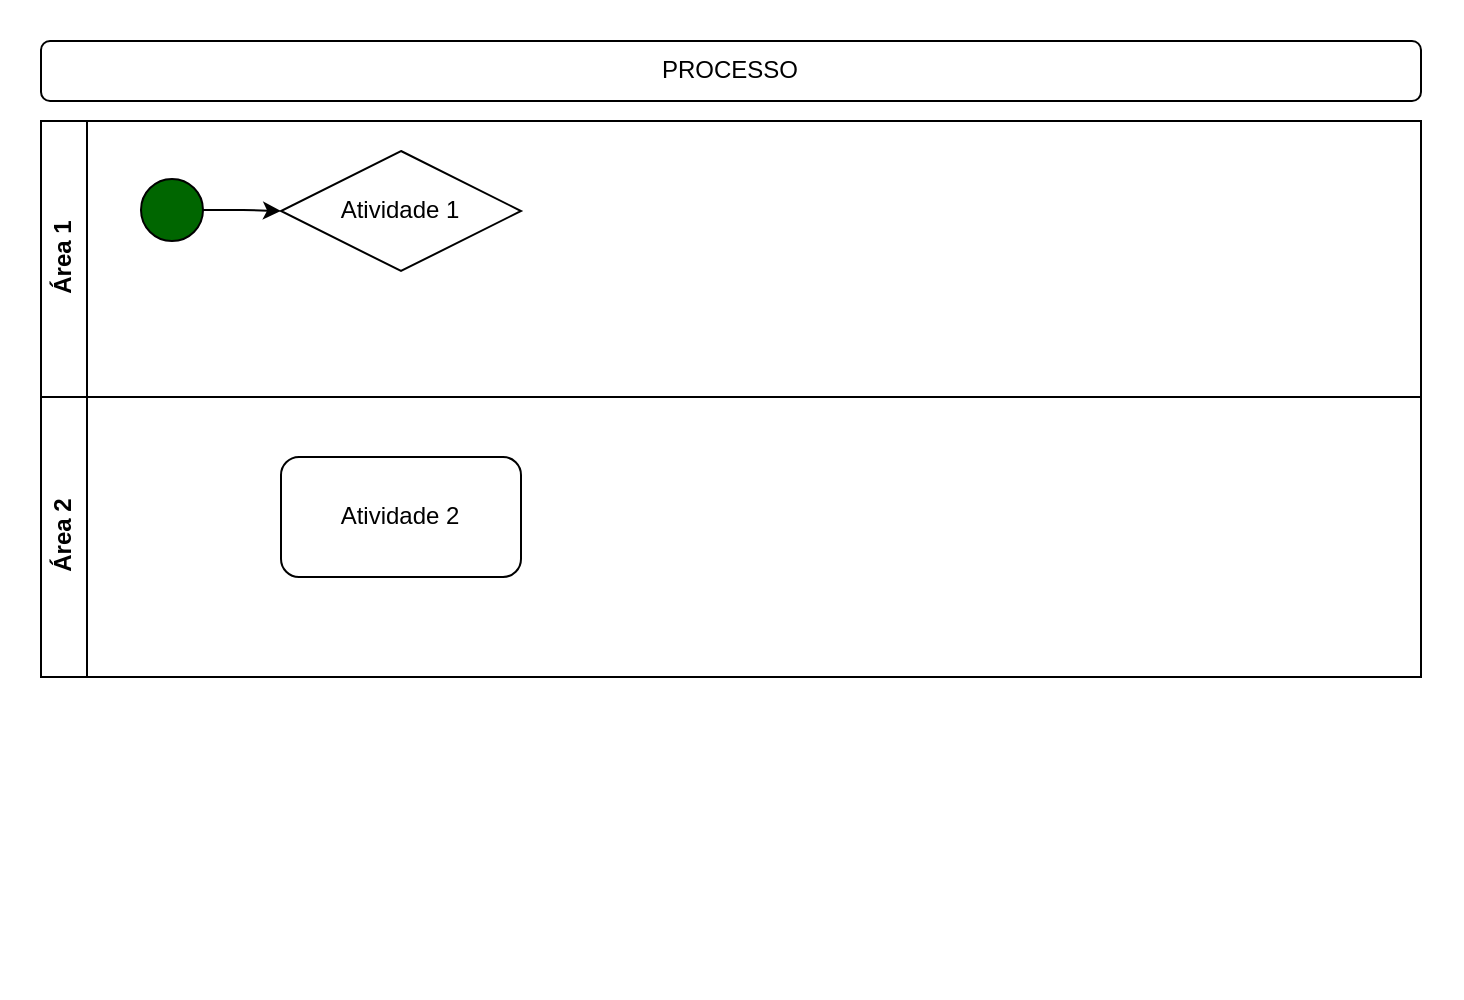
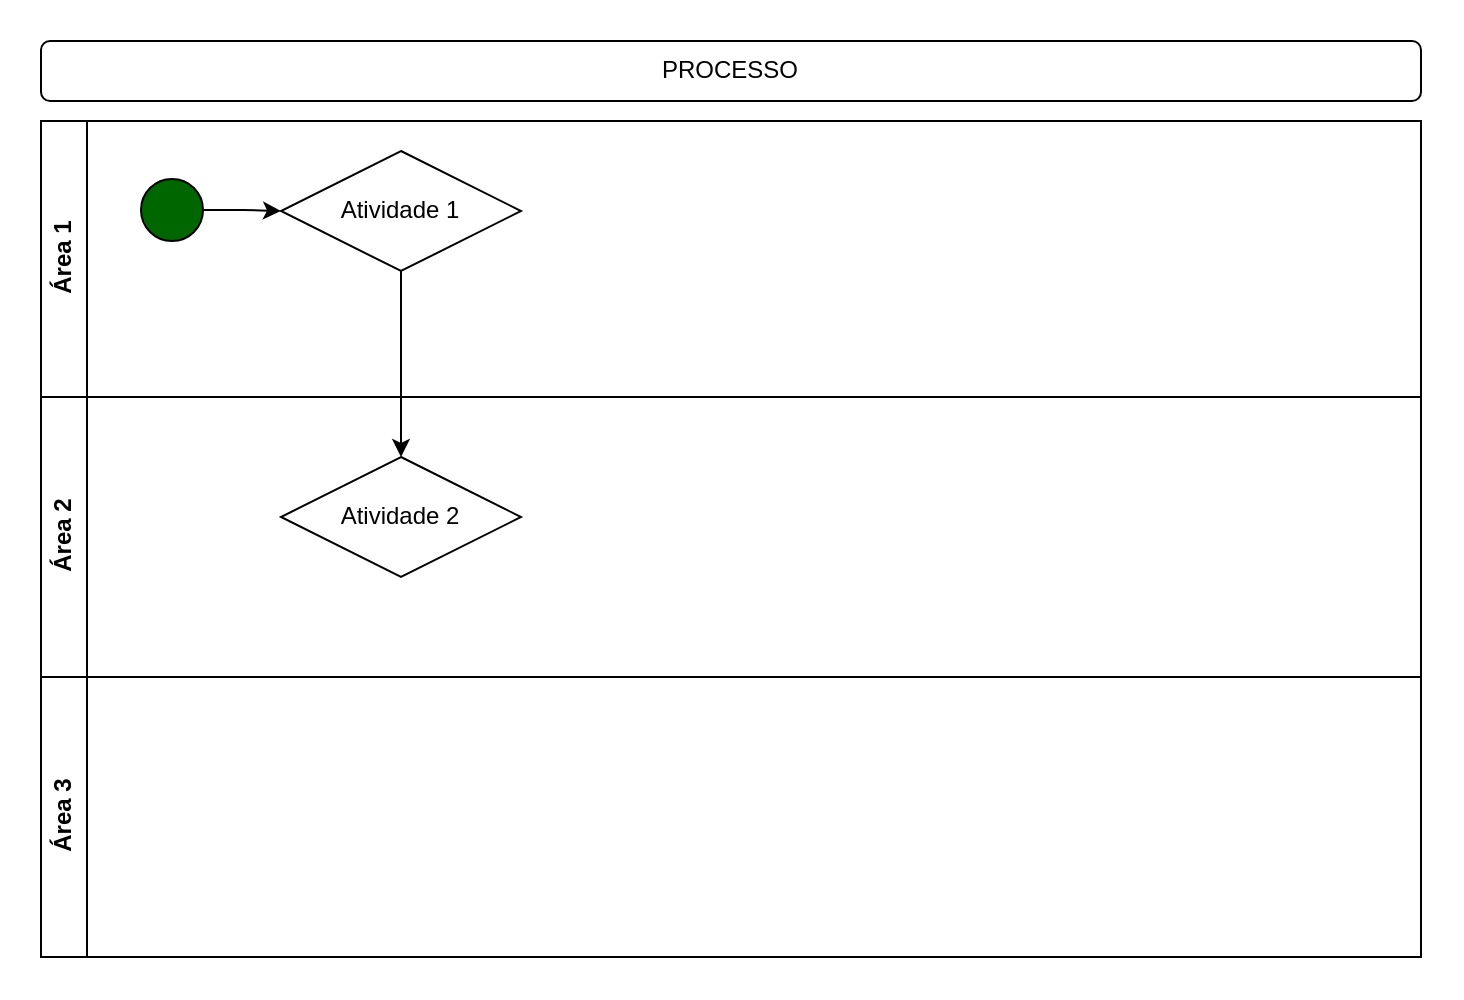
none -> (401, 332)
(401, 517) -> (401, 517)
none -> (731, 817)
